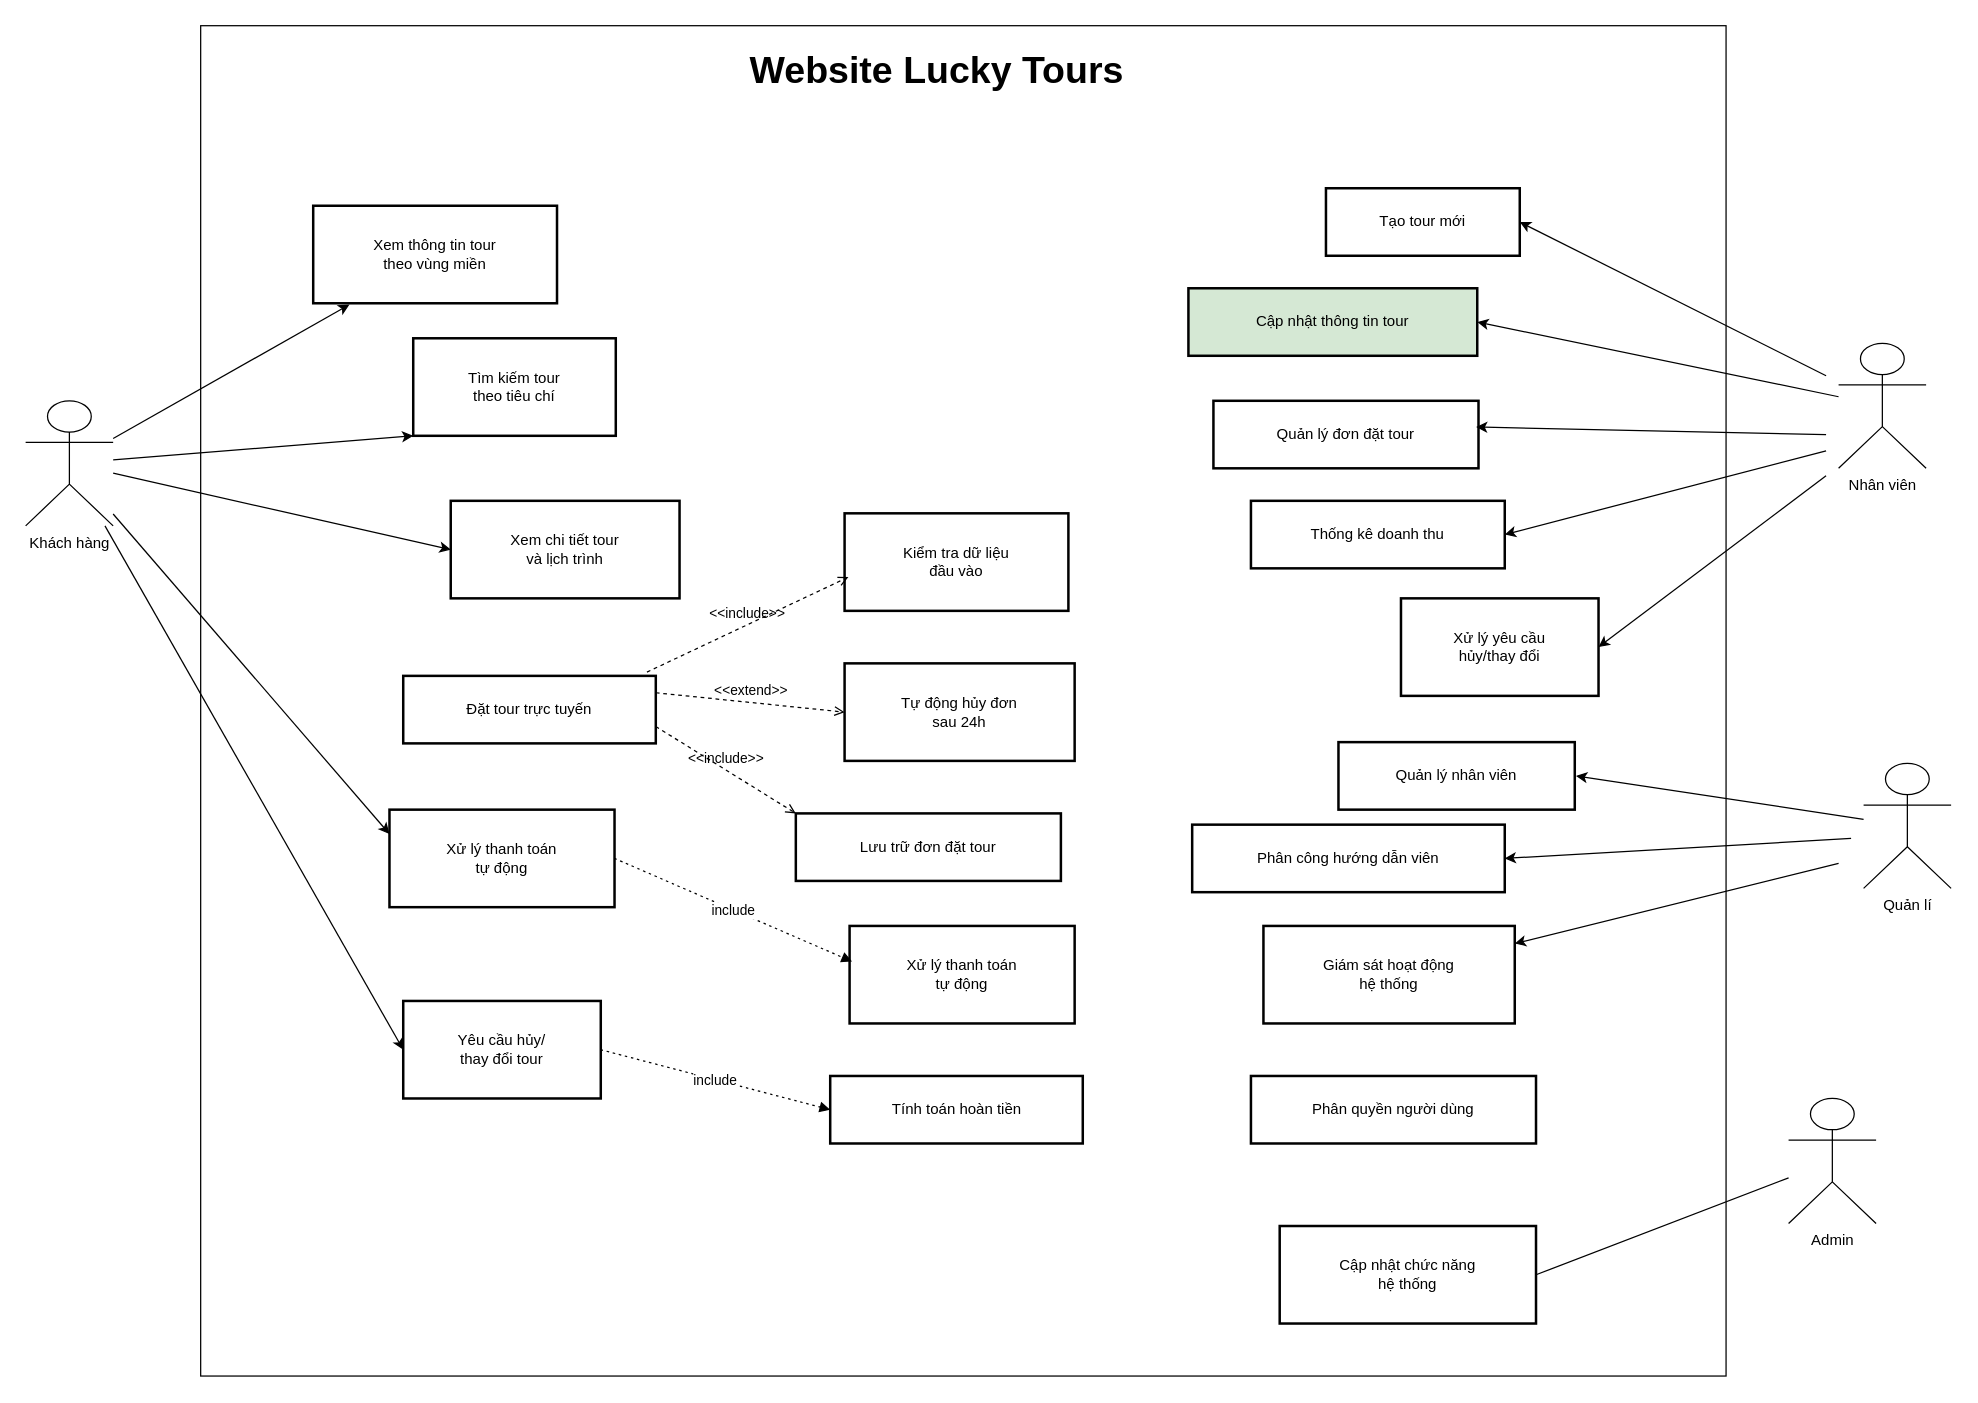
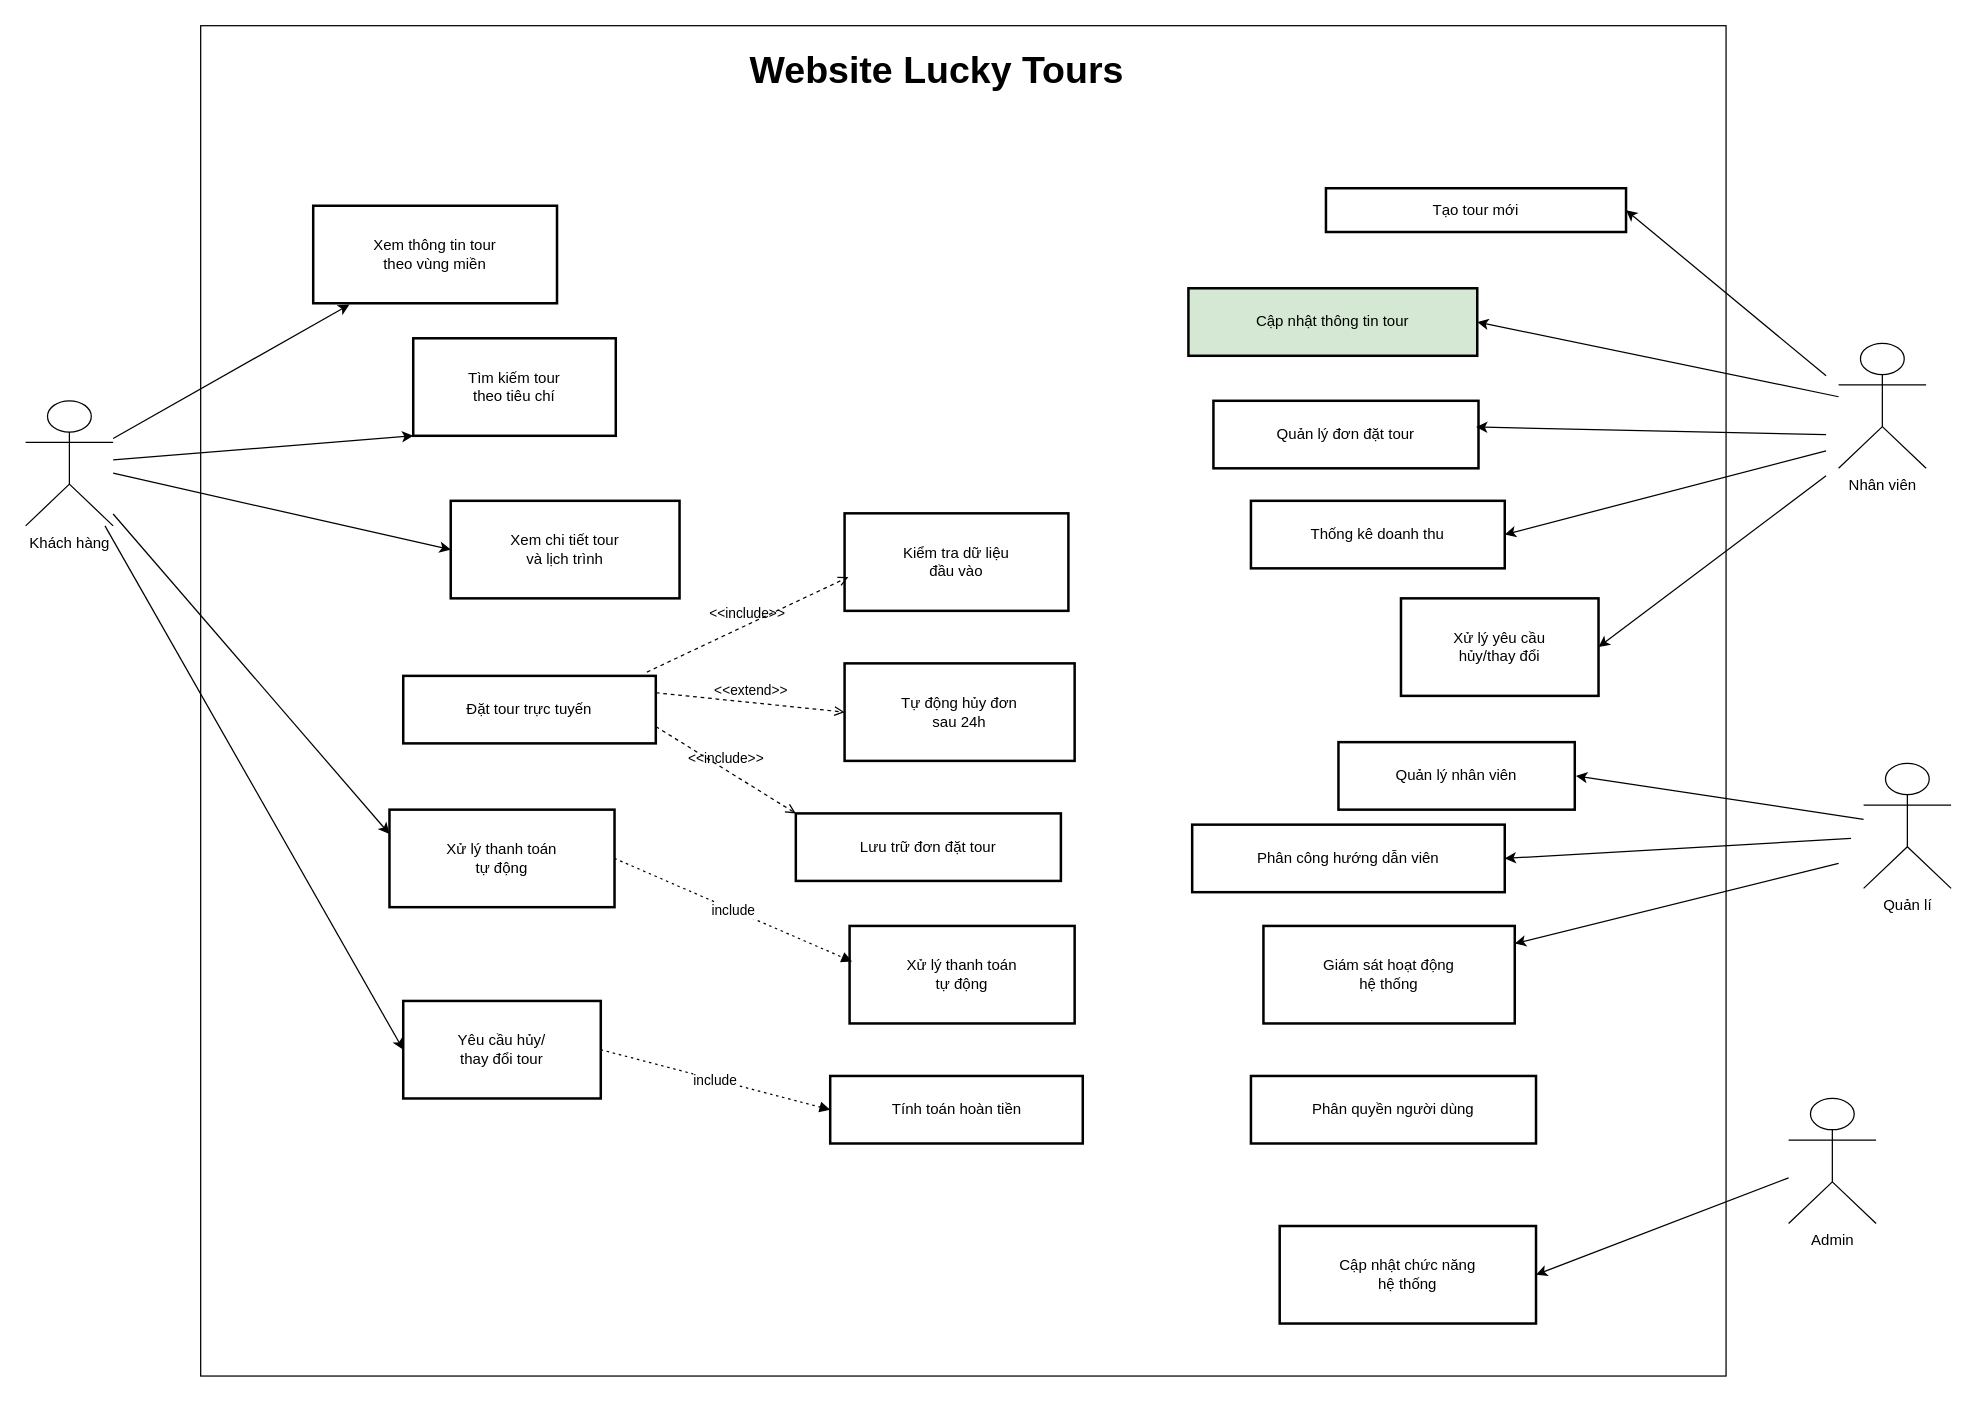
(1423, 222) -> (1476, 210)
(1541, 1272) -> (1545, 1271)
